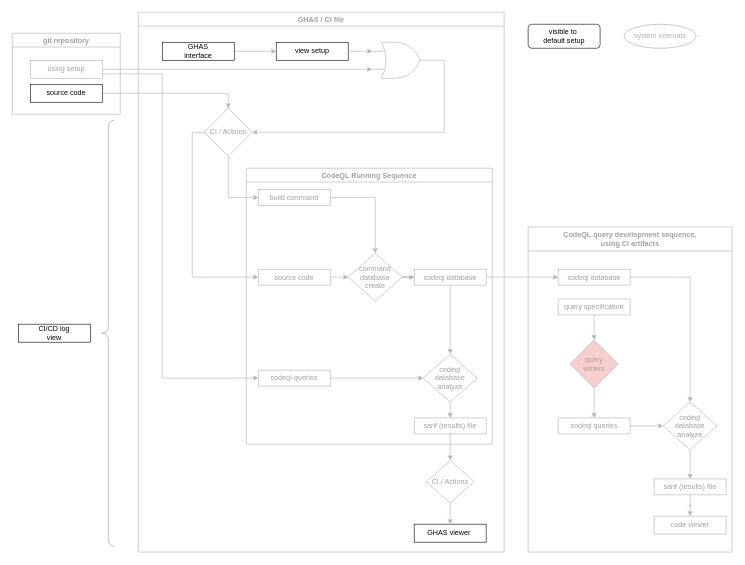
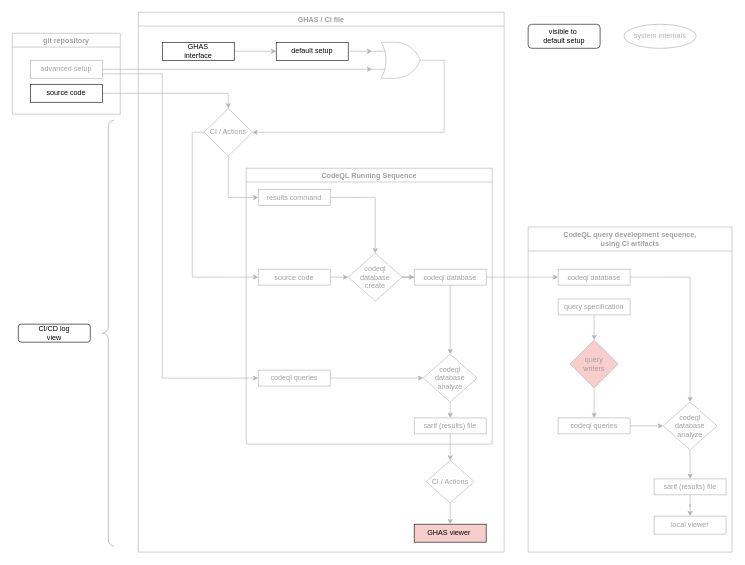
(312, 51) -> (312, 51)
(66, 69) -> (66, 69)
(294, 198) -> (294, 198)
(375, 278) -> (375, 278)
(54, 333) -> (54, 333)
(690, 525) -> (690, 525)
(450, 533) -> (450, 533)
